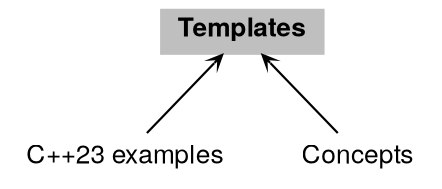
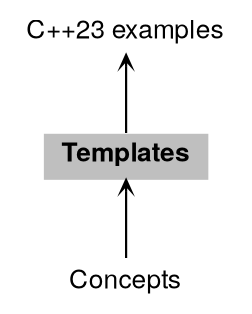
(181, 98) -> (126, 100)
